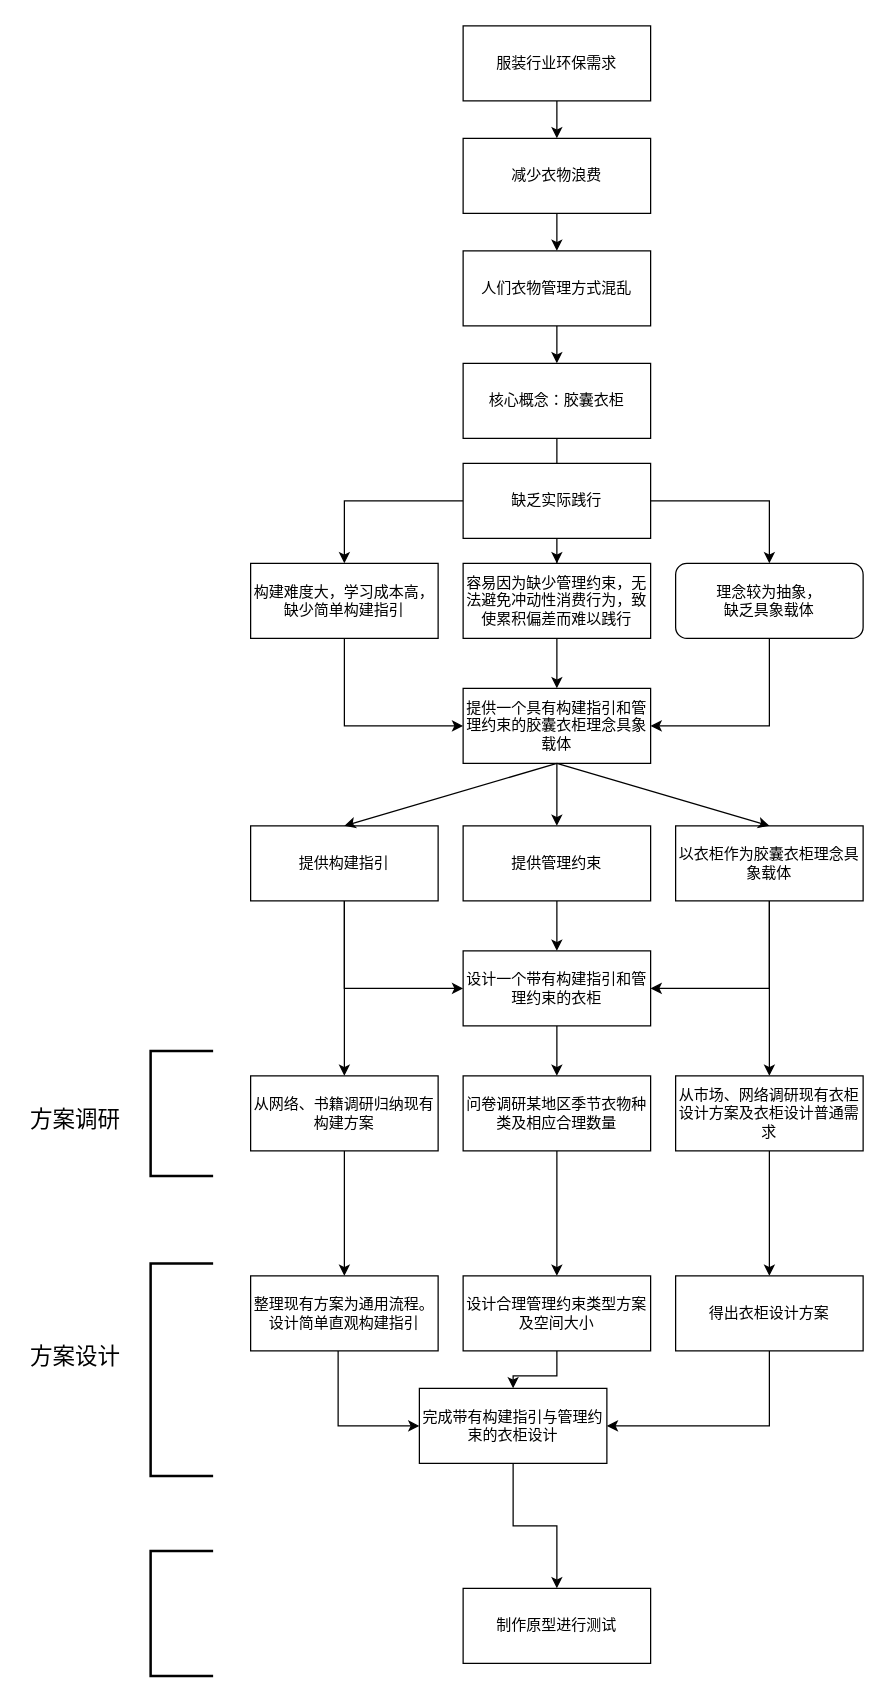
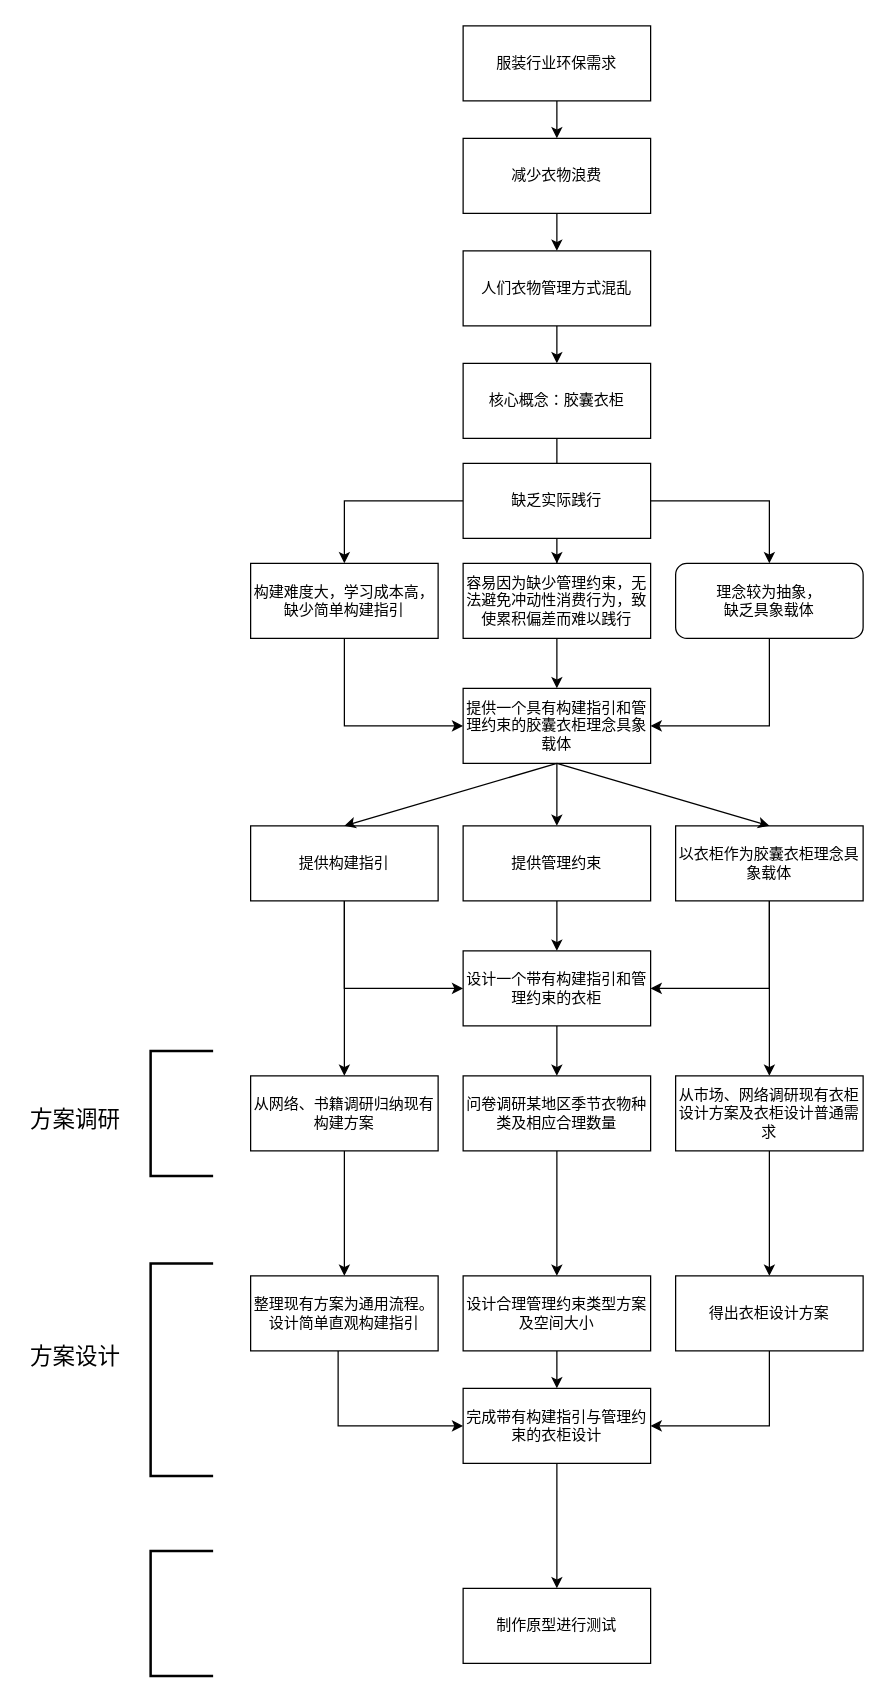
(513, 1426) -> (557, 1426)
